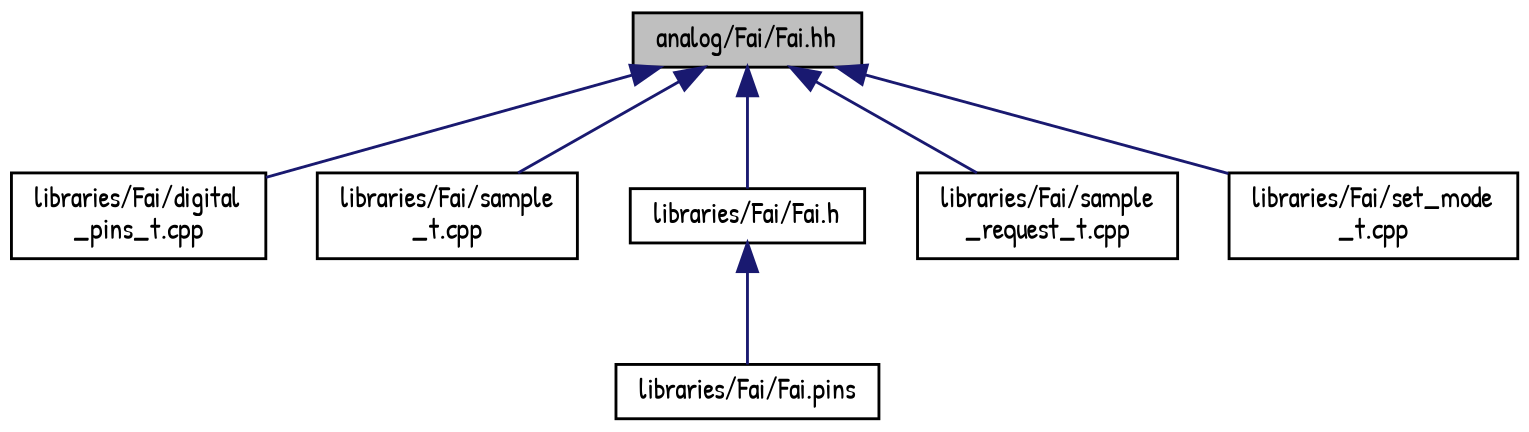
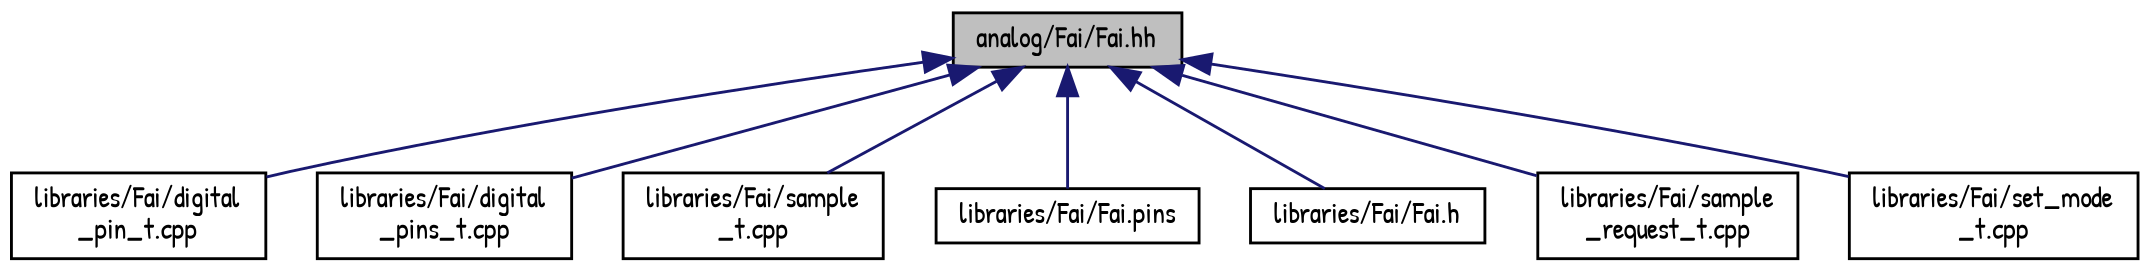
none -> (139, 216)
(747, 318) -> (1068, 142)
